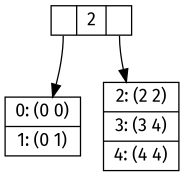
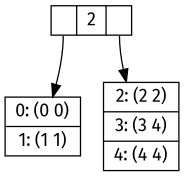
(43, 141) -> (43, 141)
